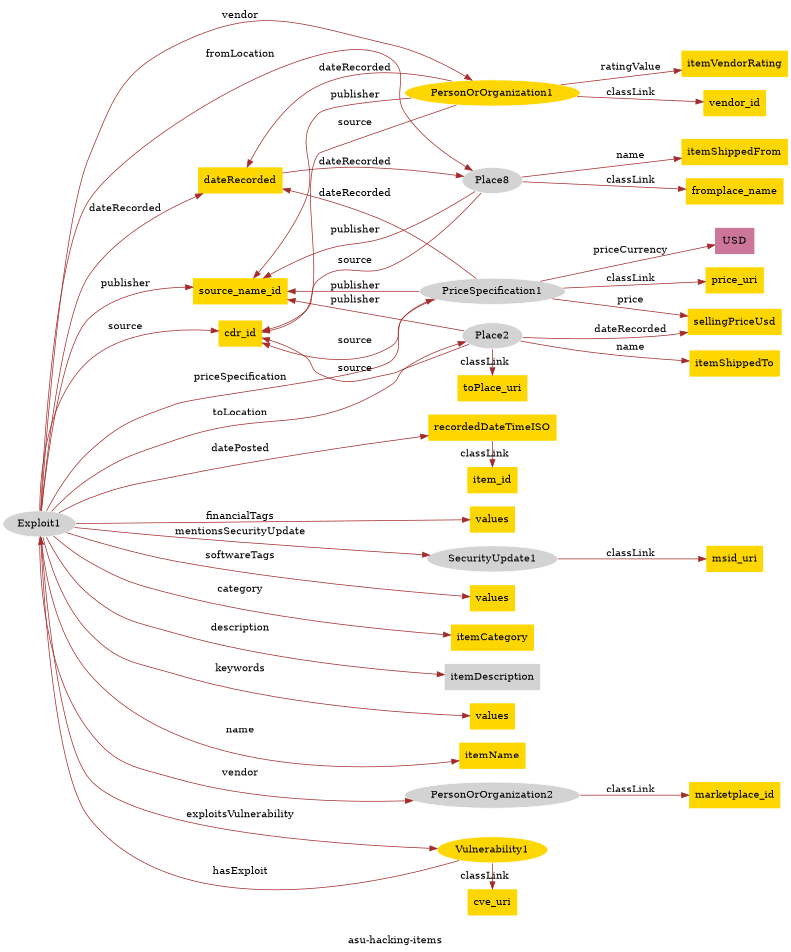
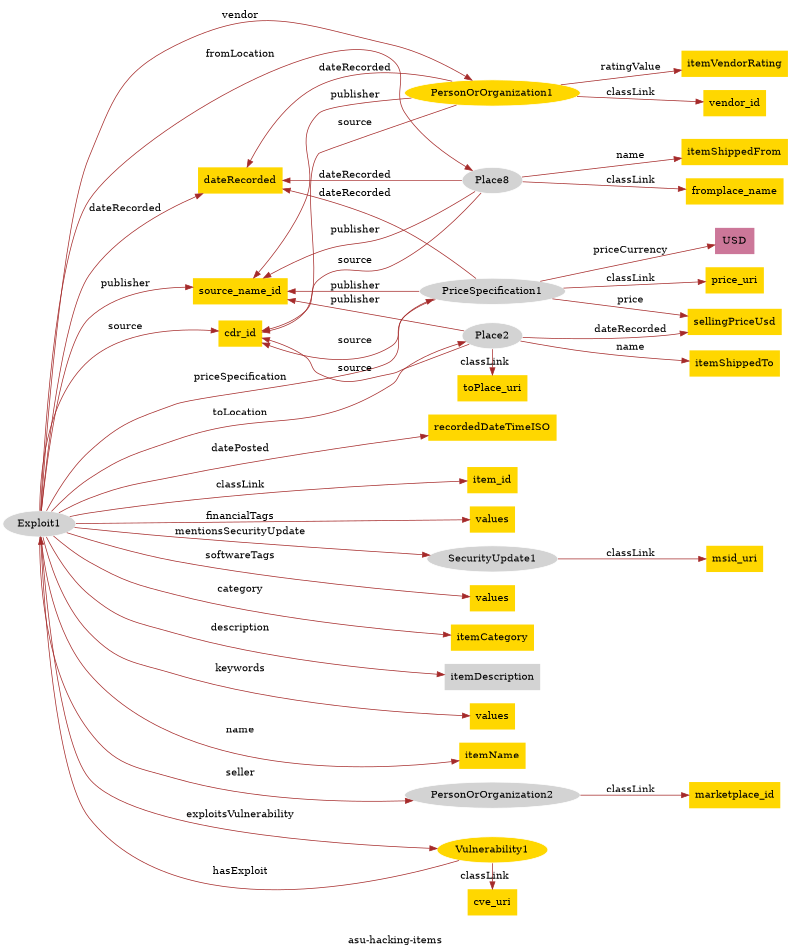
(369, 168) -> (376, 180)
(492, 450) -> (264, 493)
(240, 773) -> (240, 773)
